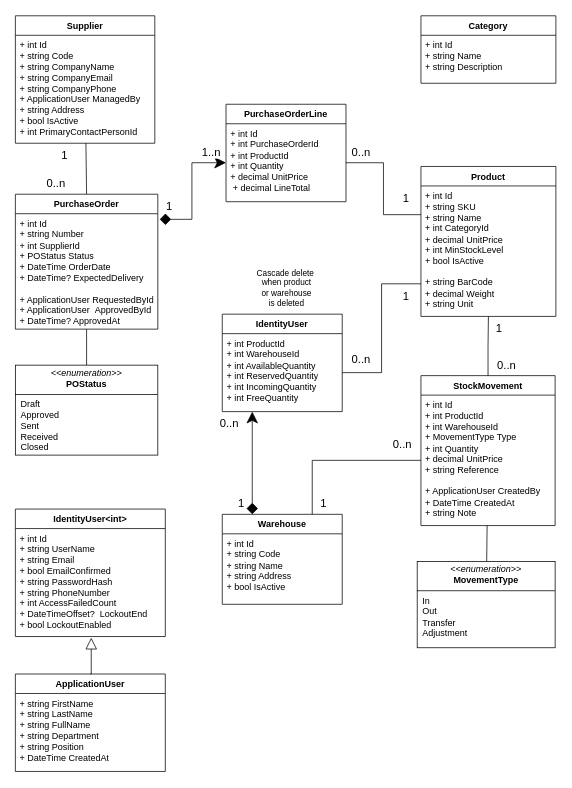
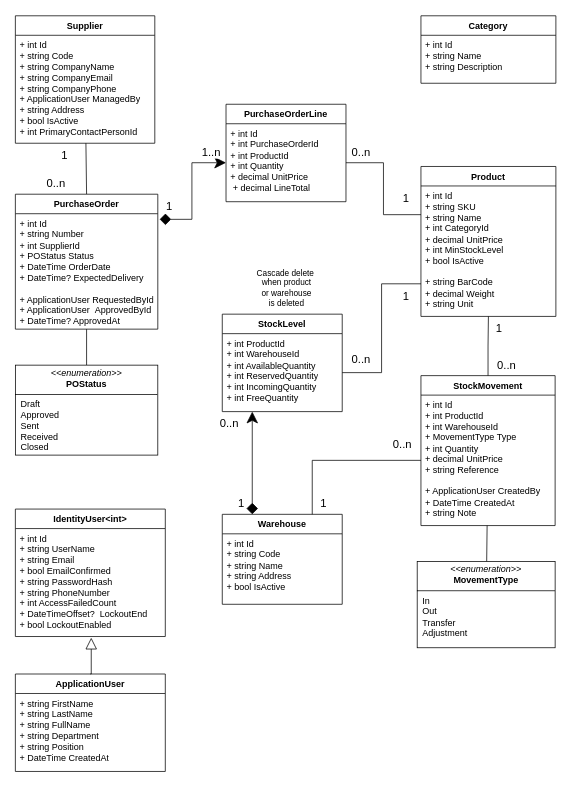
(282, 325) -> (282, 325)
